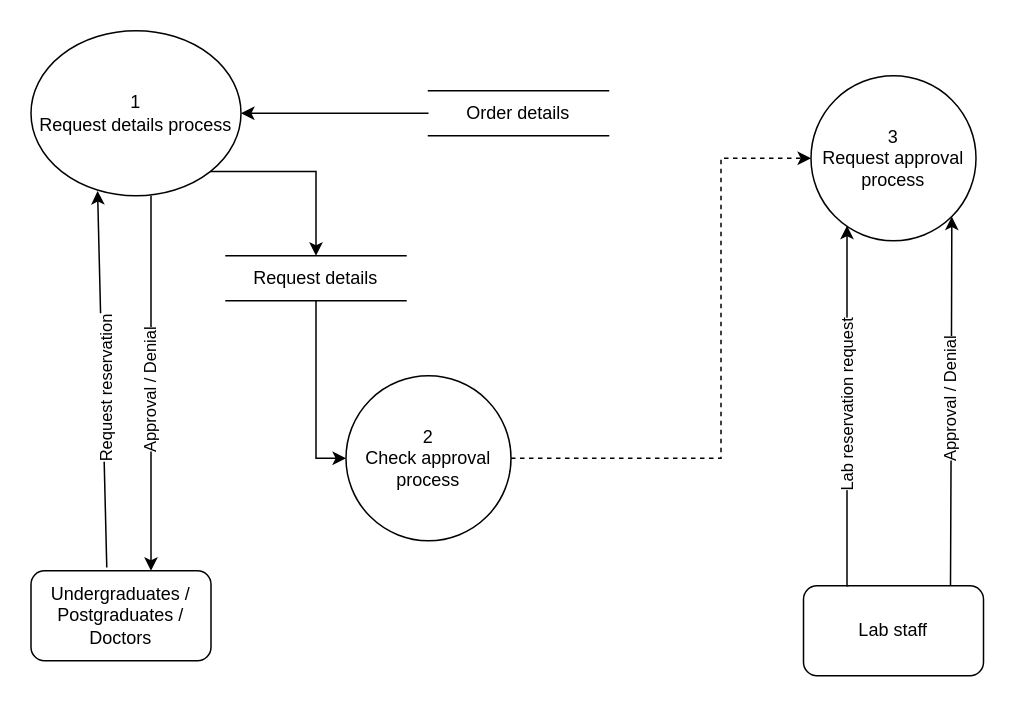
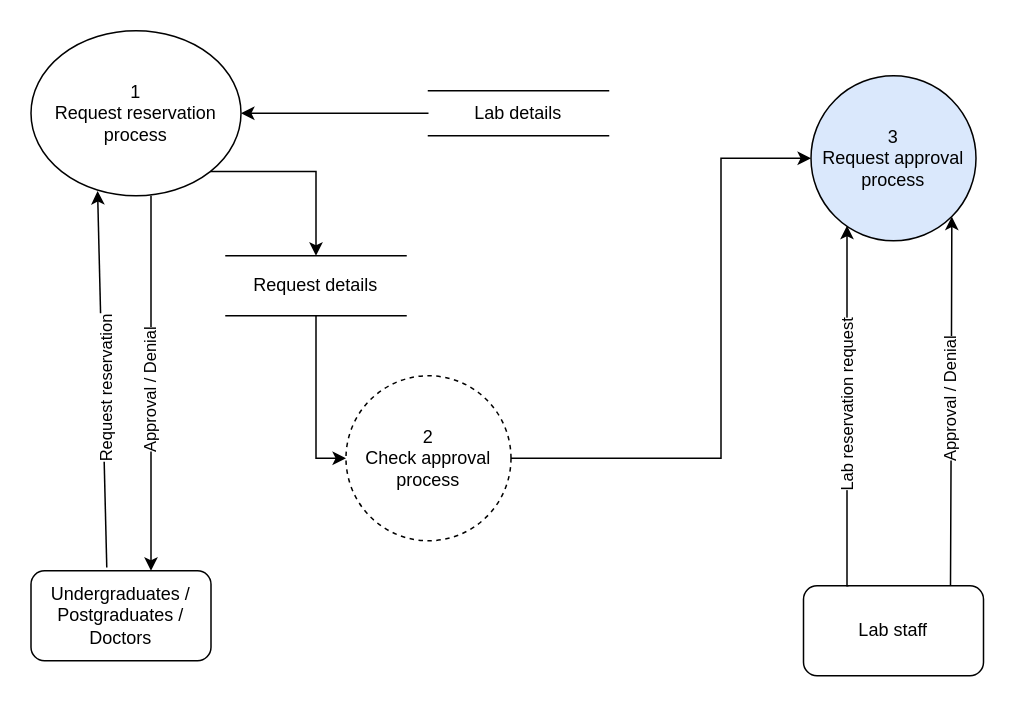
(136, 113) -> (136, 113)
(518, 113) -> (518, 113)
(893, 158) -> (893, 158)
(316, 278) -> (316, 286)
(721, 374) -> (721, 374)
(428, 458) -> (428, 458)
